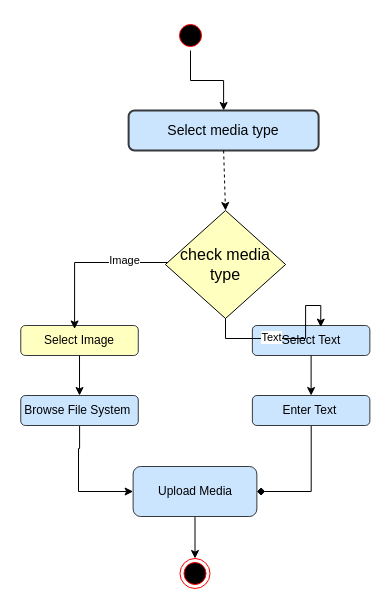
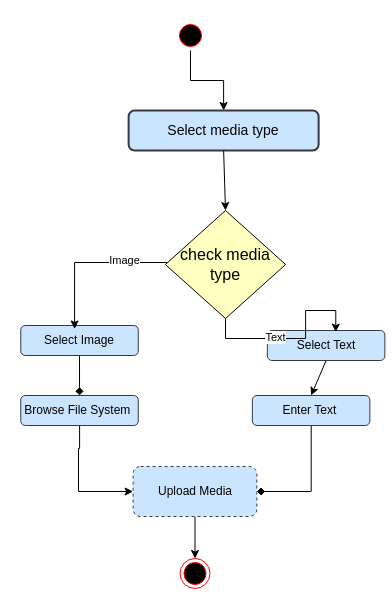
(224, 178) -> (224, 178)
(80, 341) -> (80, 341)
(311, 341) -> (326, 346)
(80, 387) -> (80, 386)
(195, 492) -> (195, 492)
